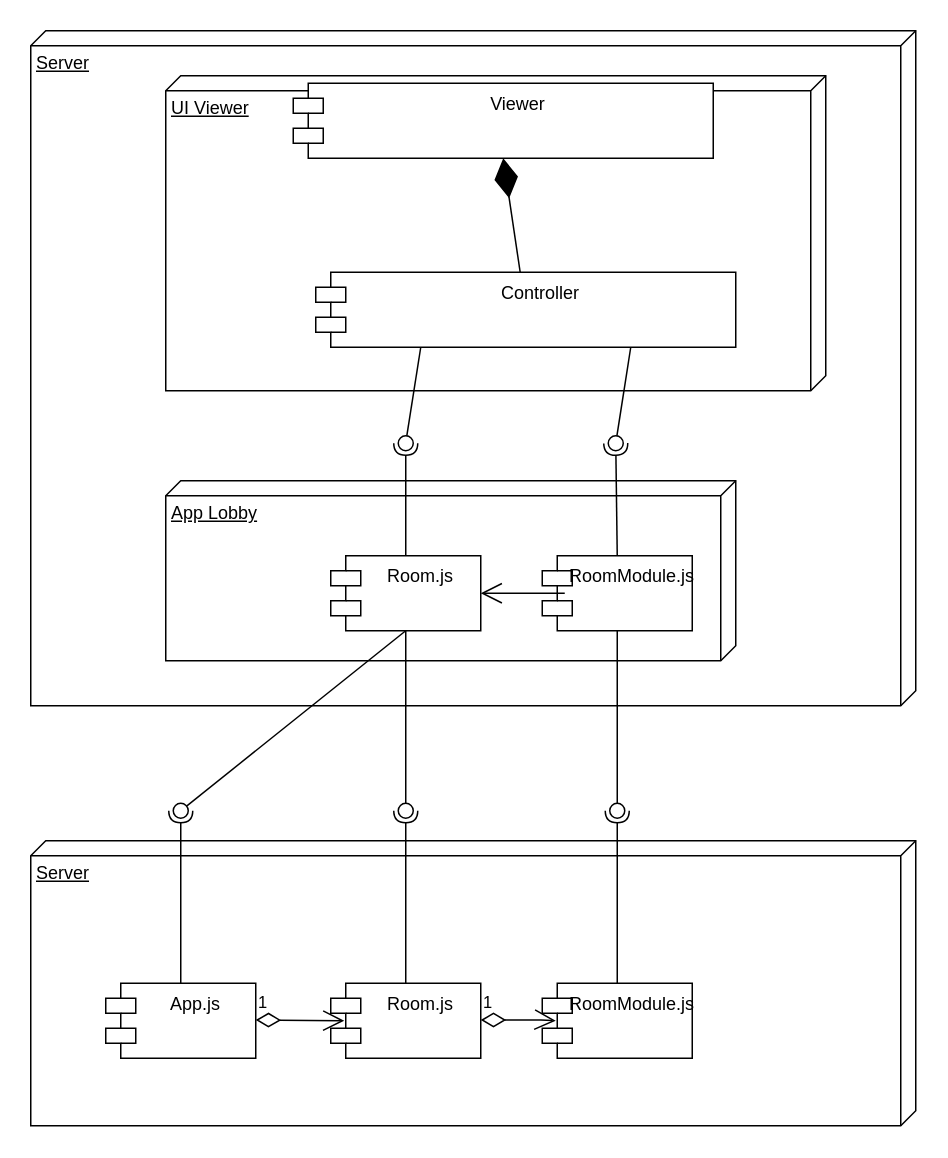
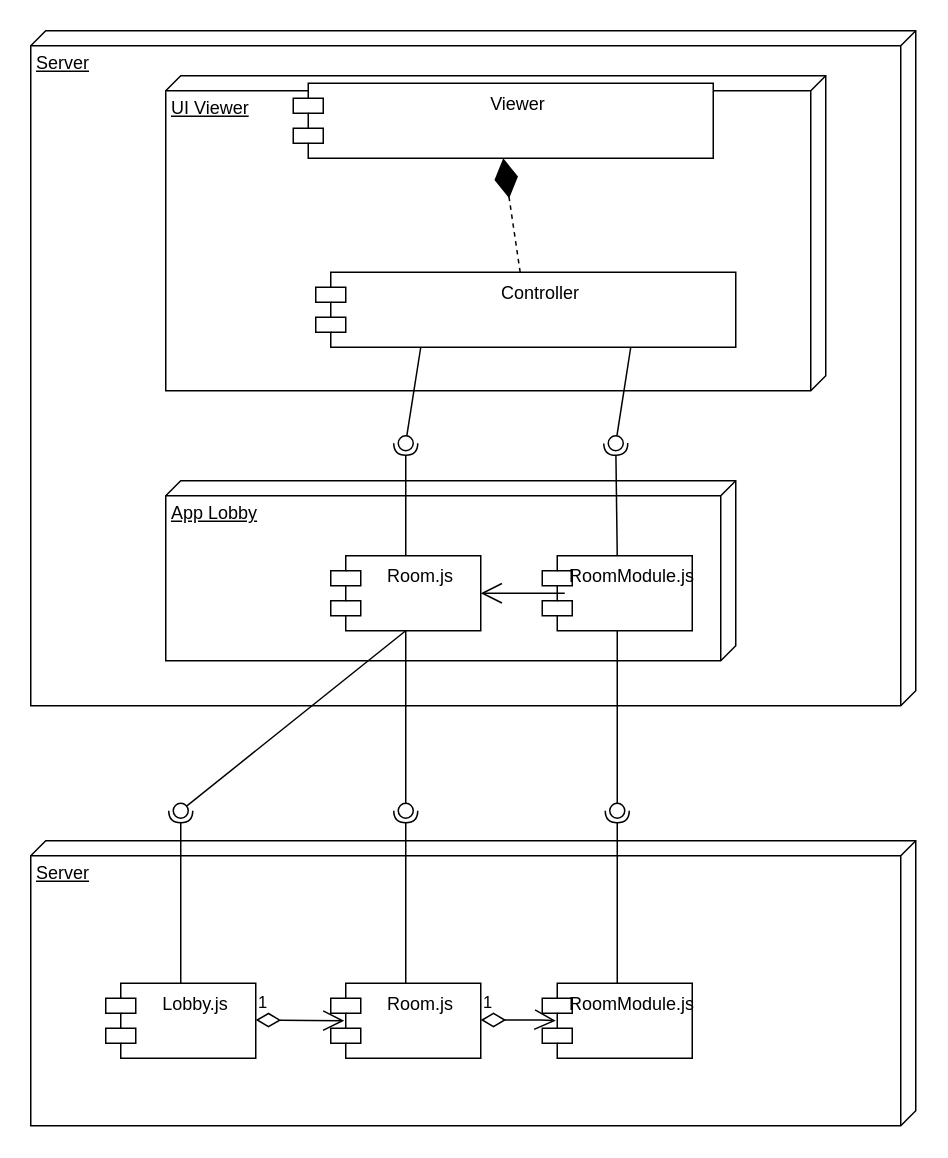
(515, 235) -> (515, 235)
(195, 1004) -> (195, 1004)
